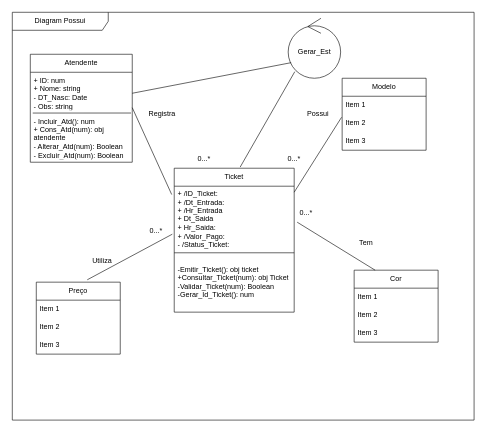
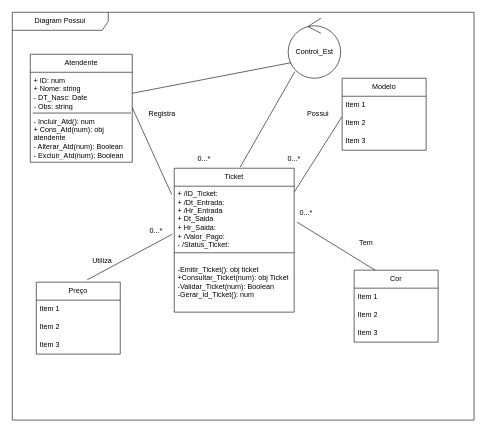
(315, 52) -> (315, 52)
